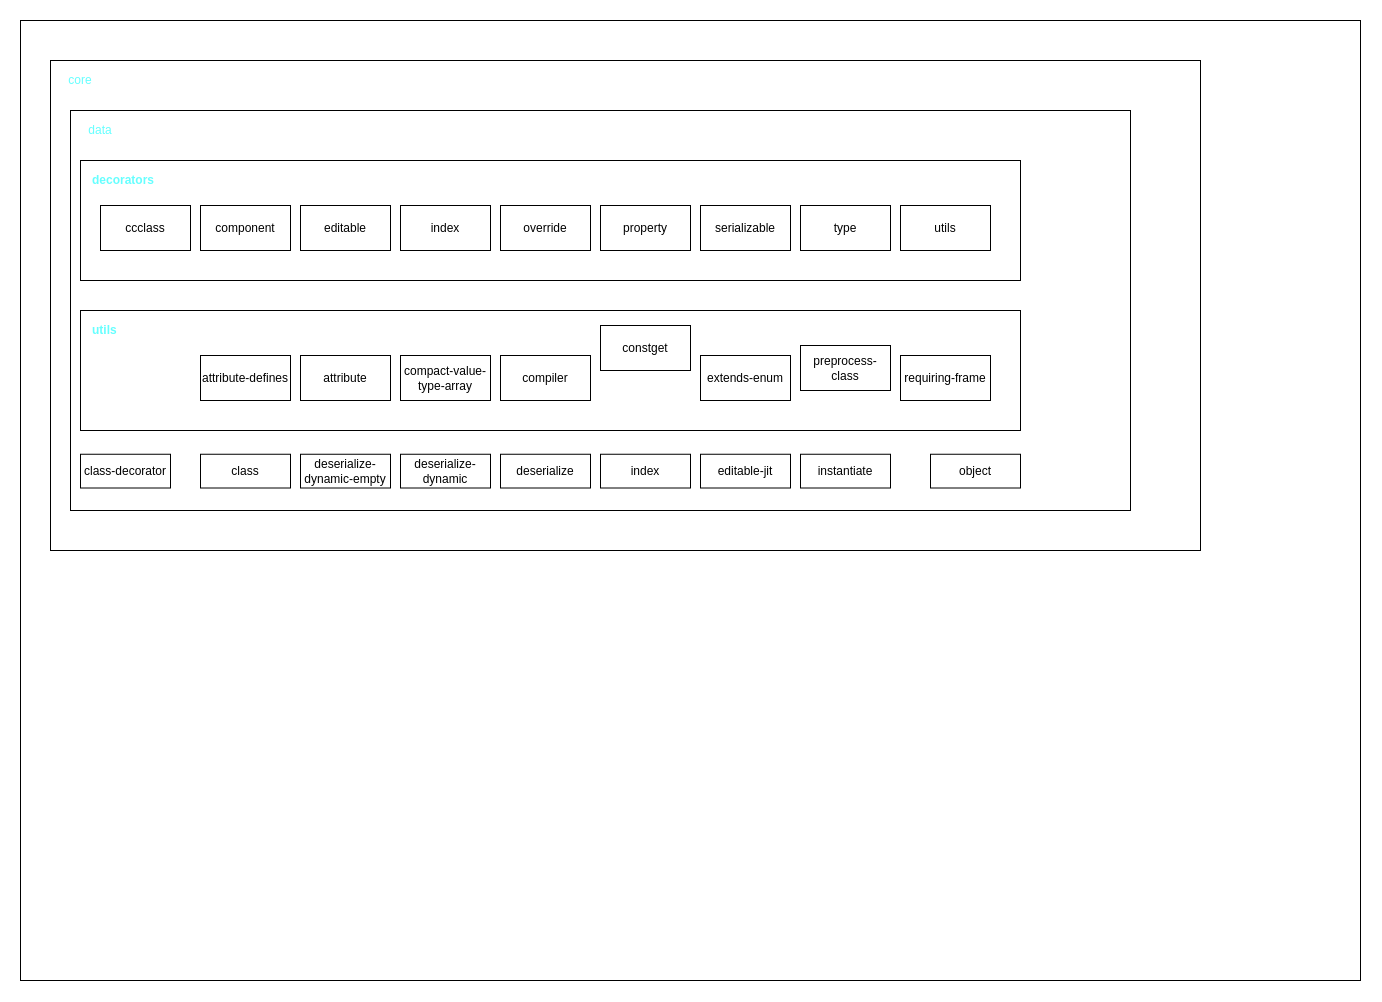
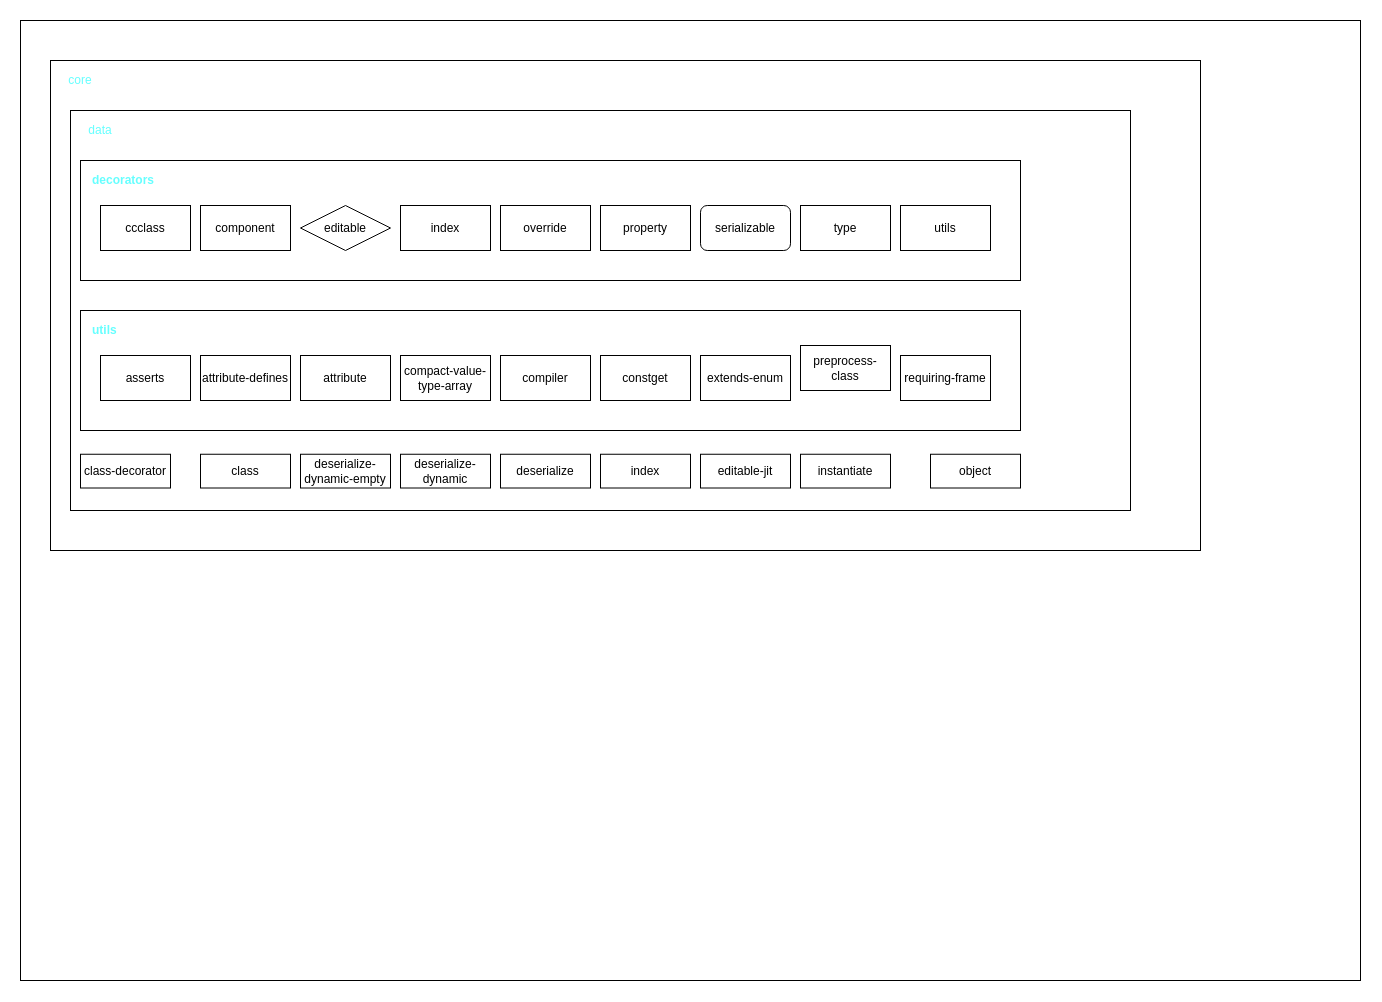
(346, 228) -> (346, 228)
(746, 228) -> (746, 228)
(646, 348) -> (646, 378)
none -> (146, 378)
